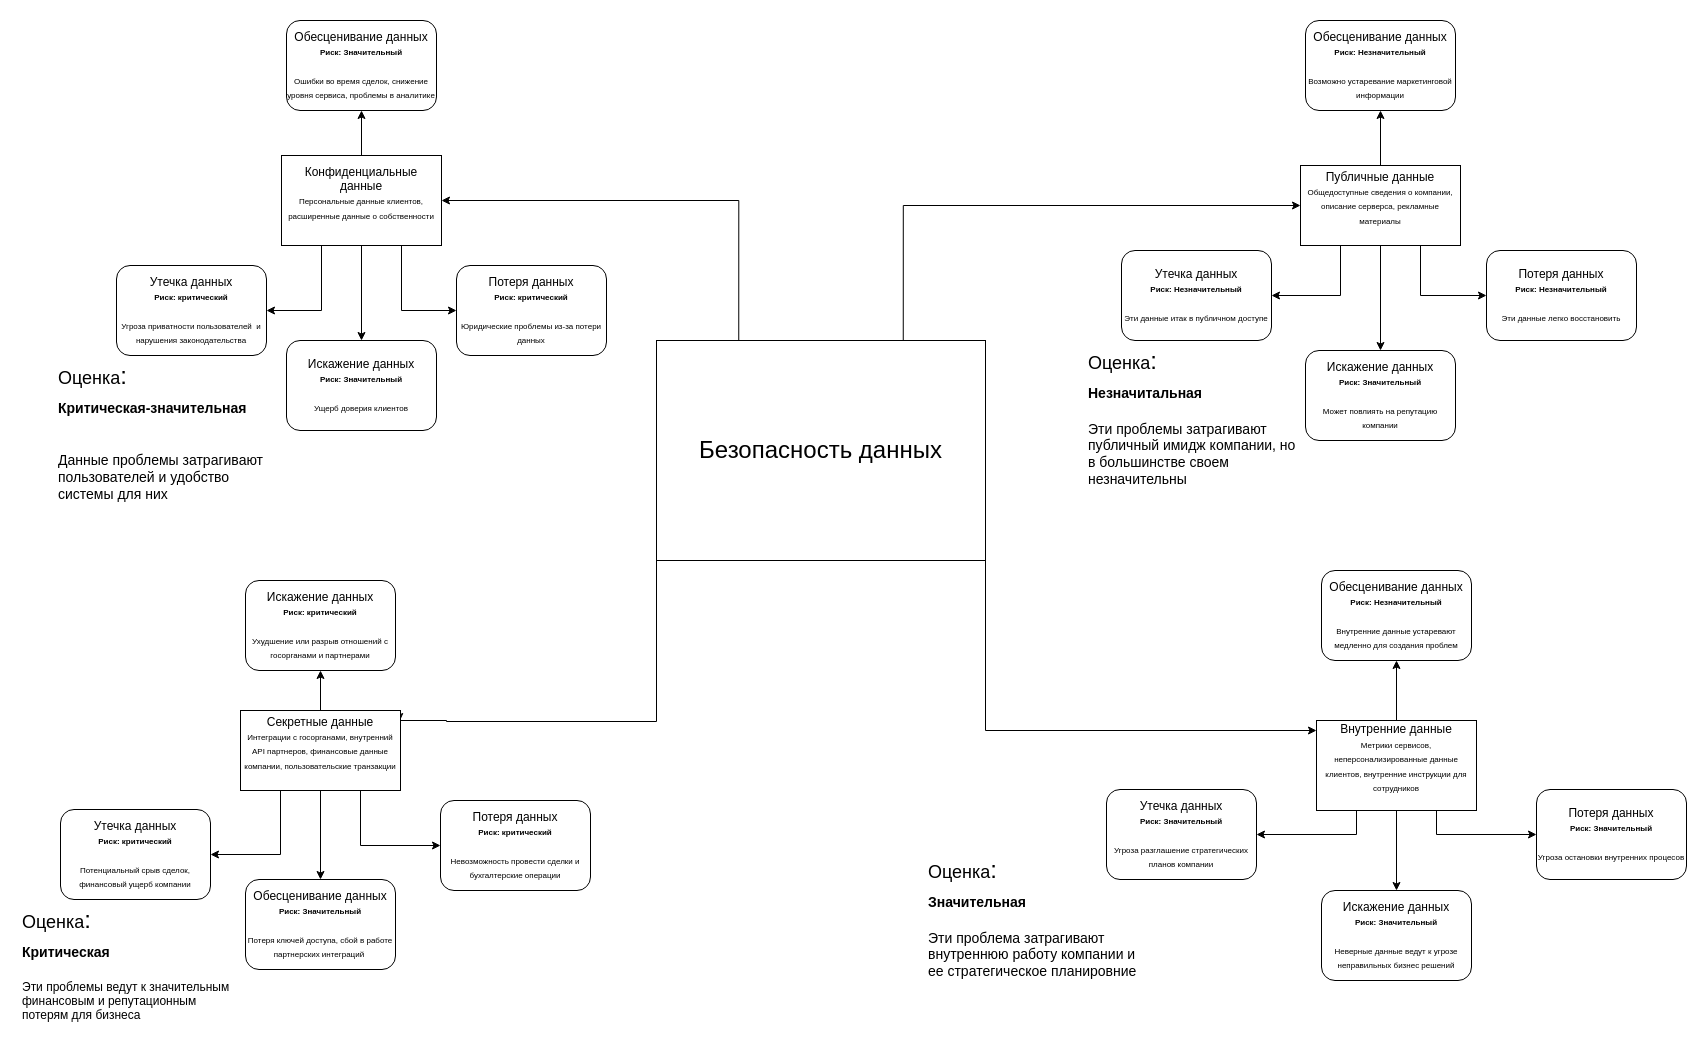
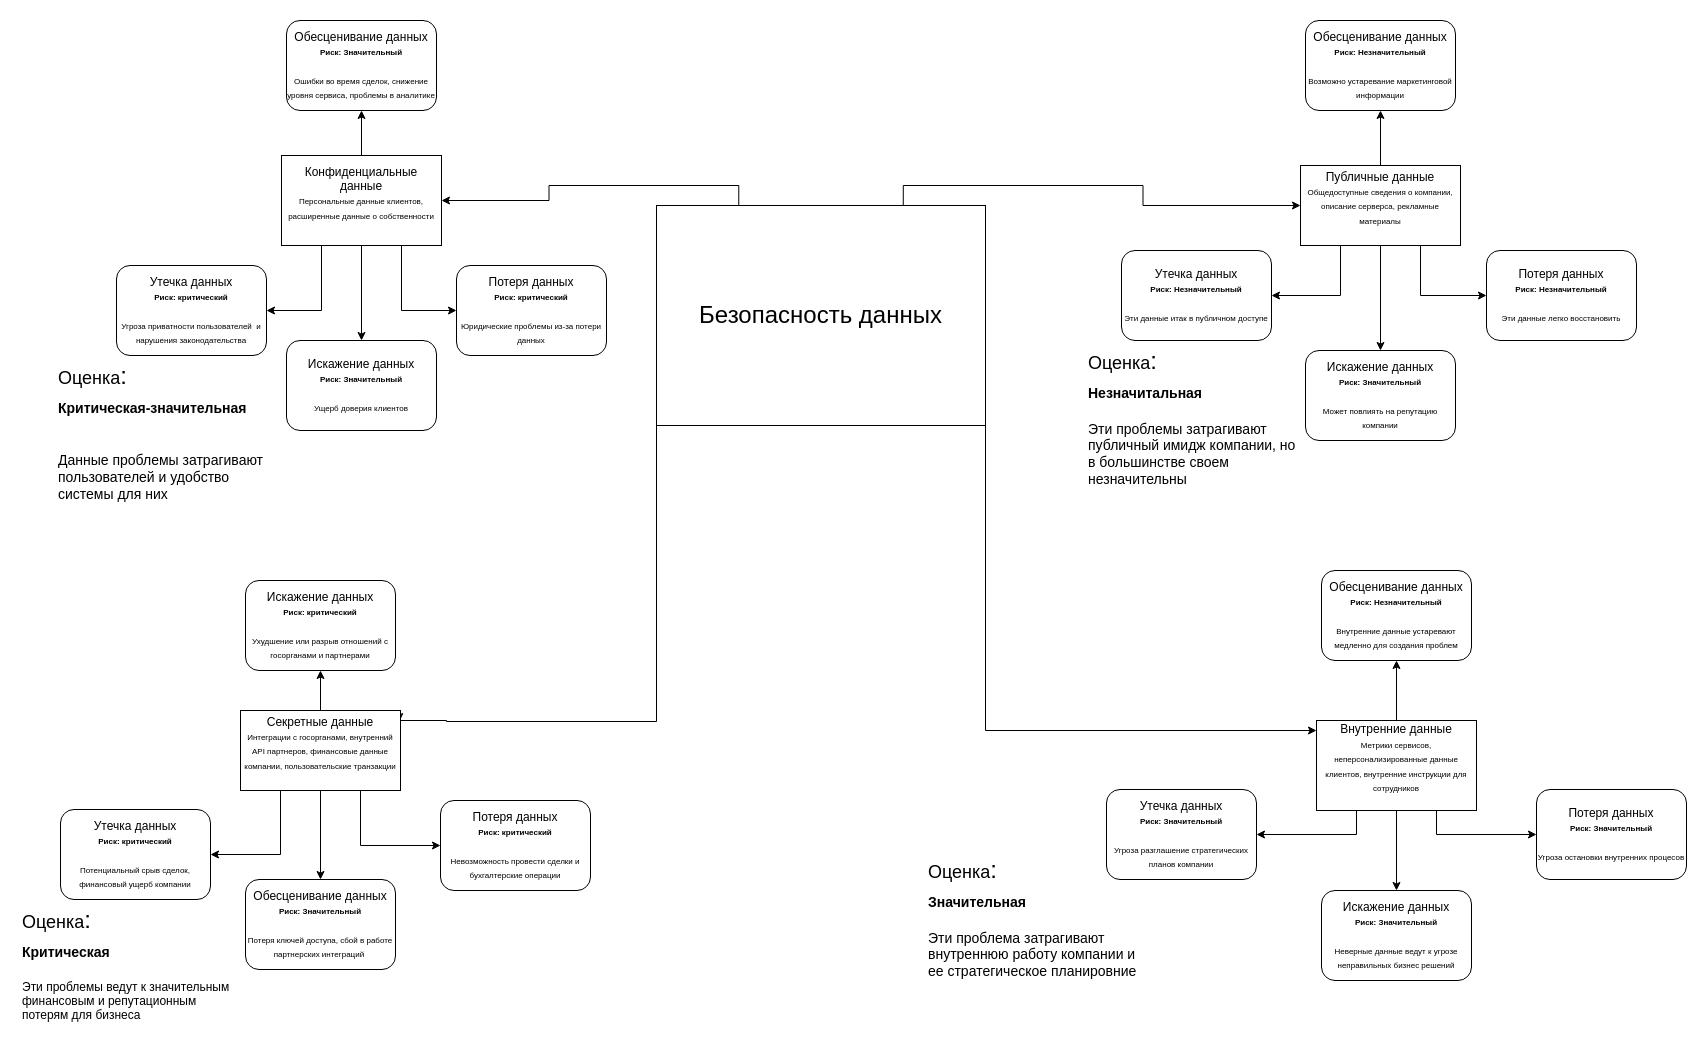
(821, 451) -> (821, 316)
